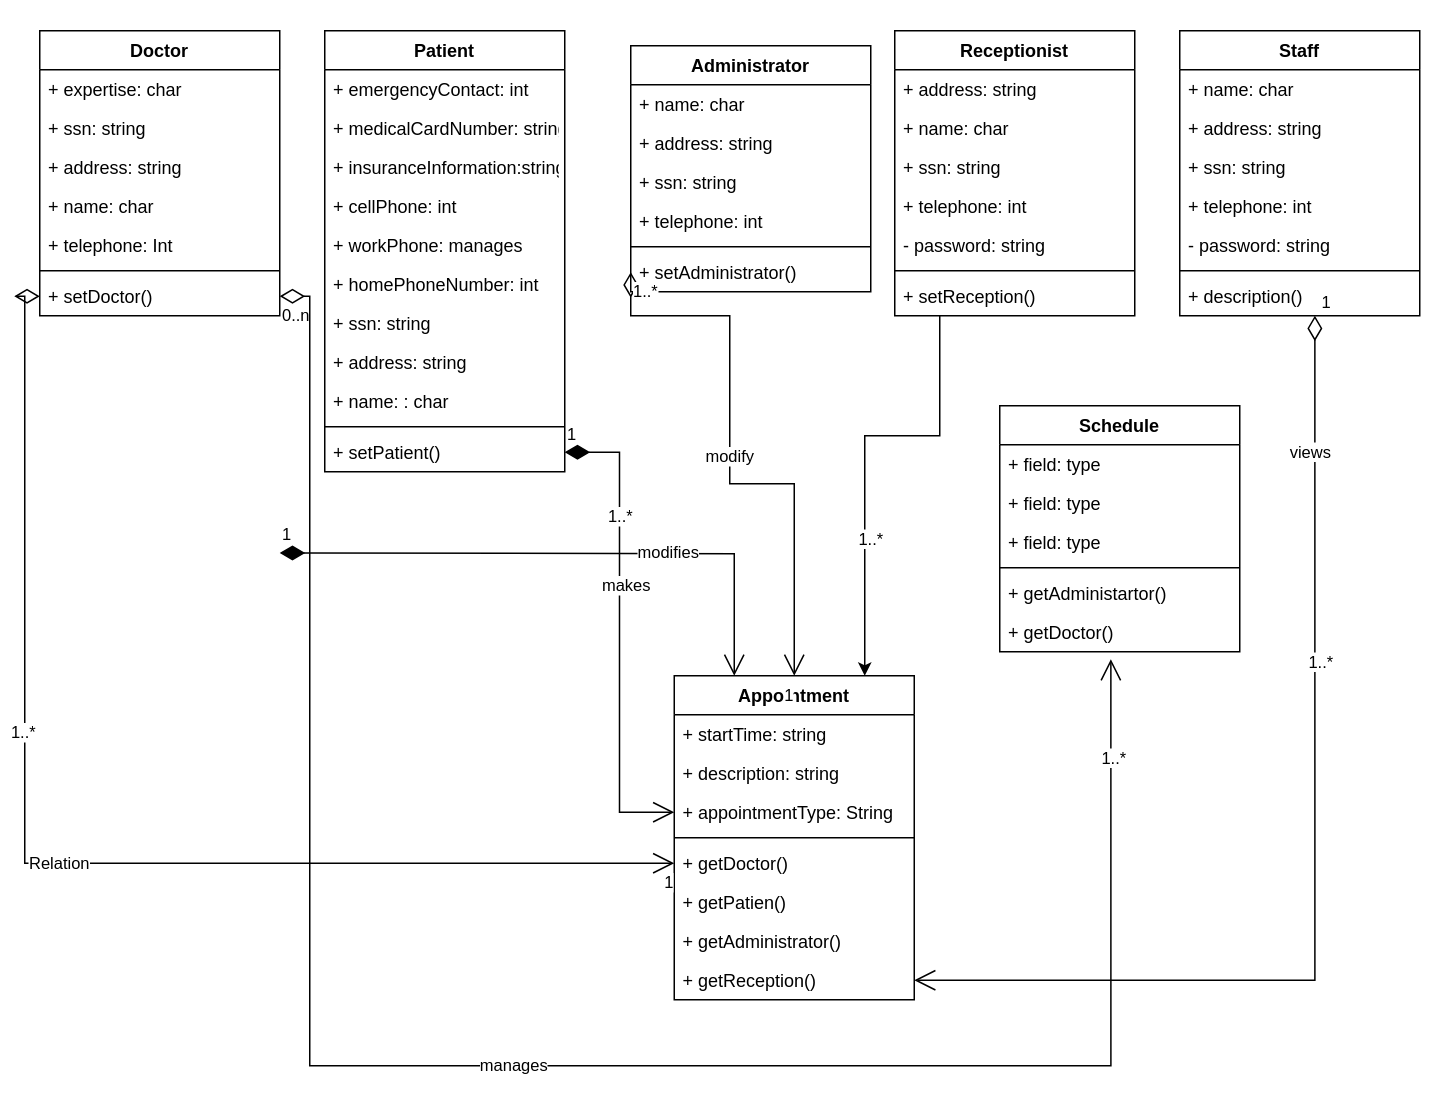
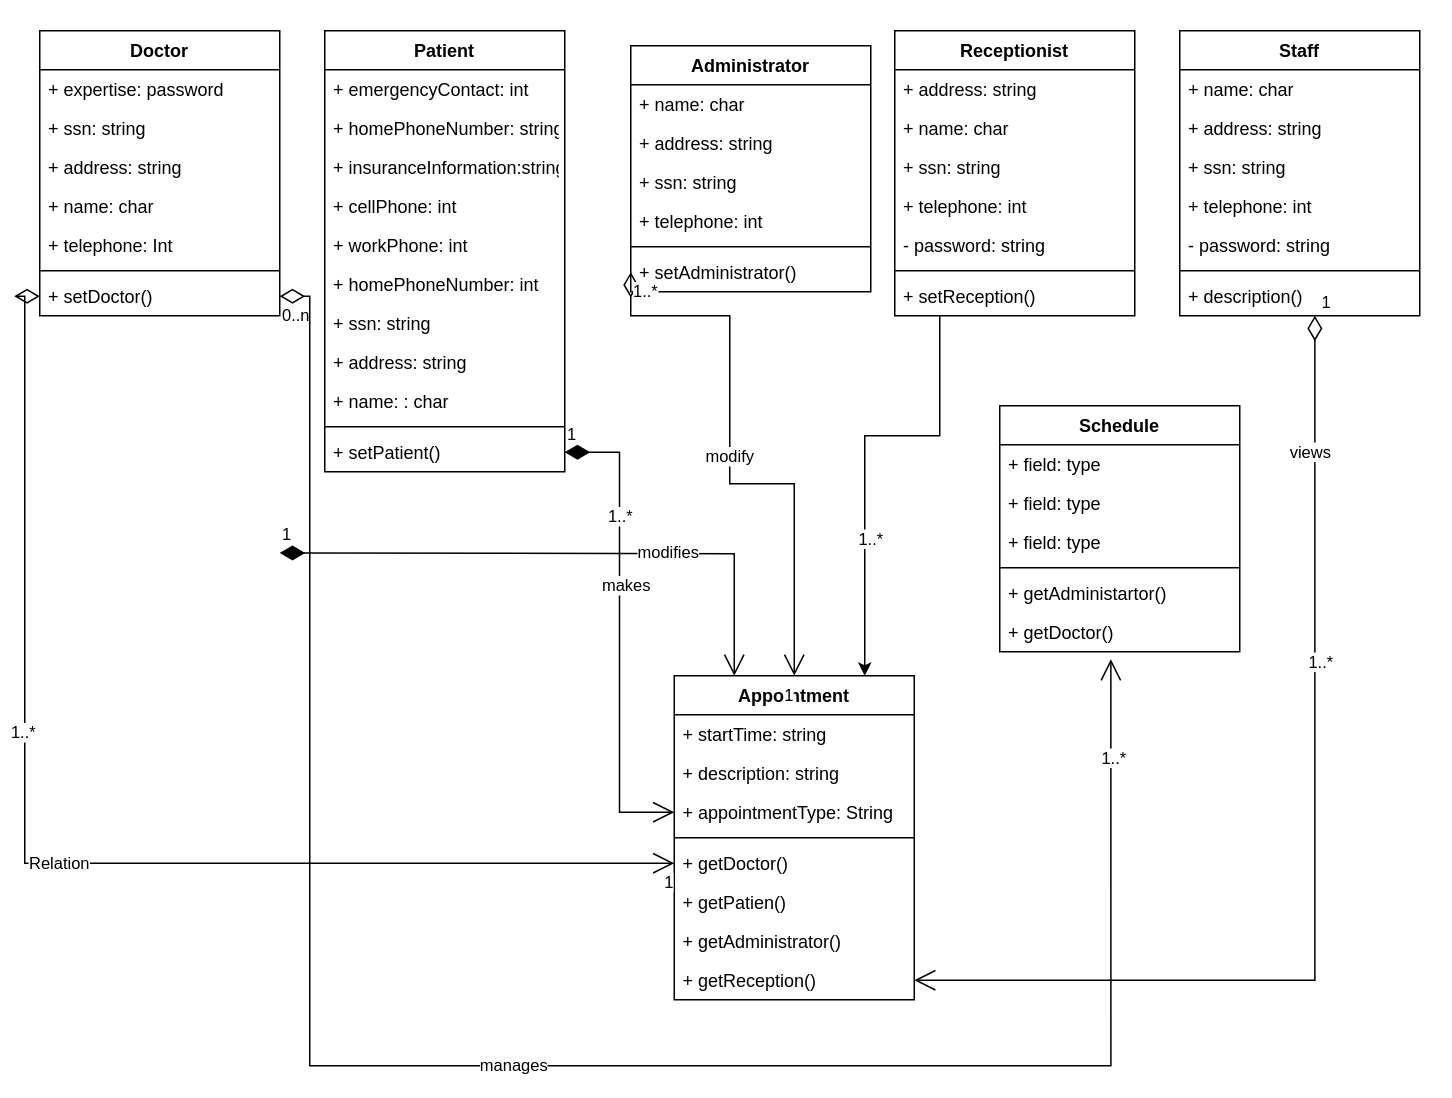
(124, 90) -> (144, 90)
(455, 129) -> (450, 129)
(427, 246) -> (404, 246)
